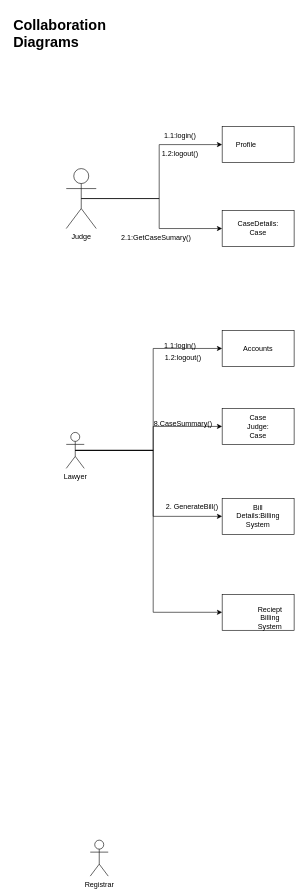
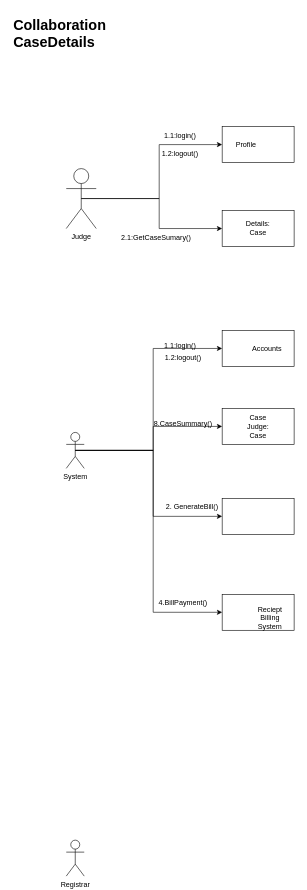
(53, 21) -> (58, 21)
(258, 228) -> (258, 228)
(258, 348) -> (267, 348)
(76, 477) -> (76, 477)
(258, 516) -> none
none -> (183, 603)
(99, 858) -> (75, 858)
